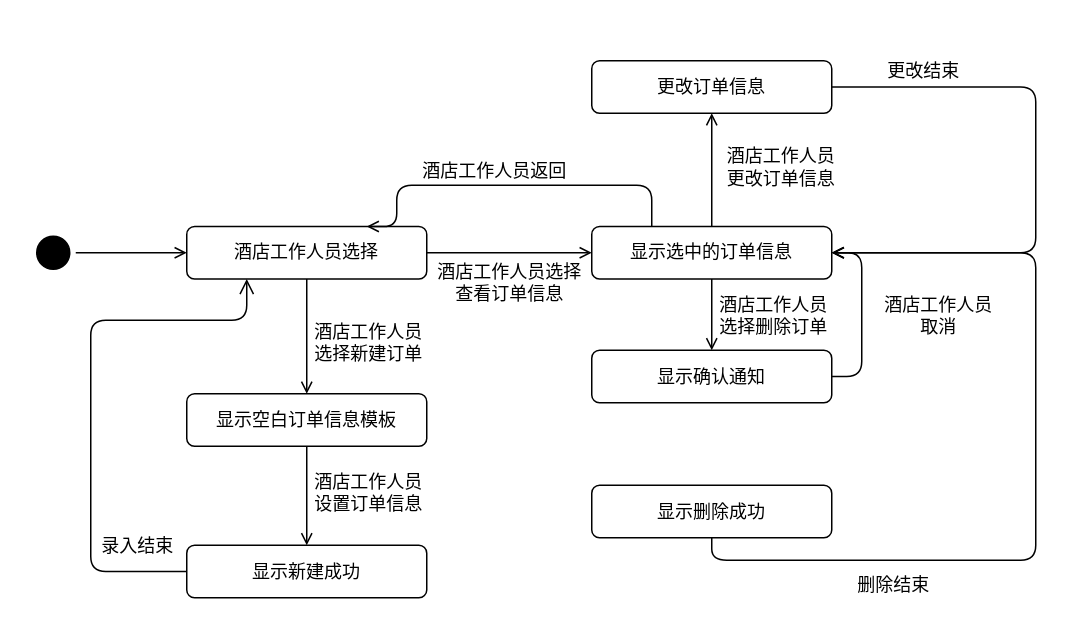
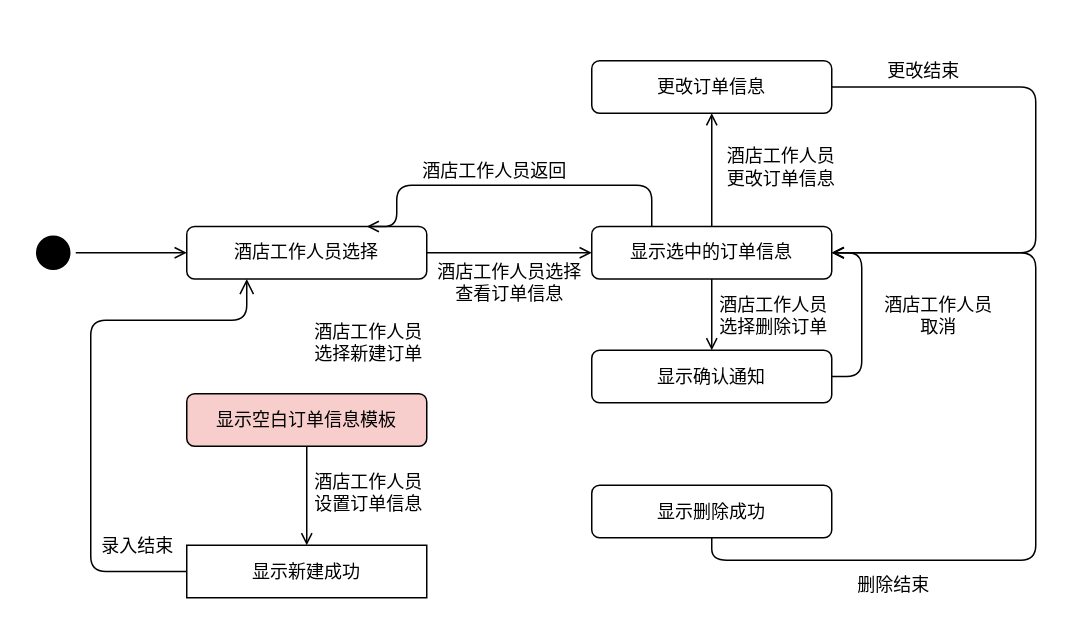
(307, 334) -> none
(307, 420) -> (307, 420)
(307, 572) -> (307, 572)
